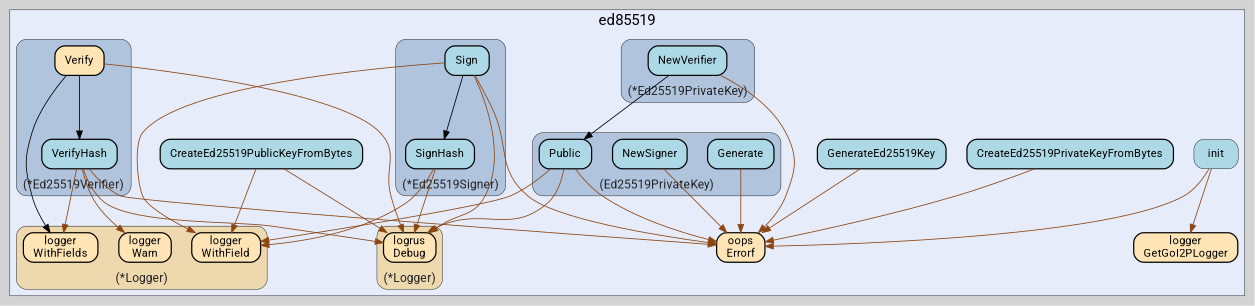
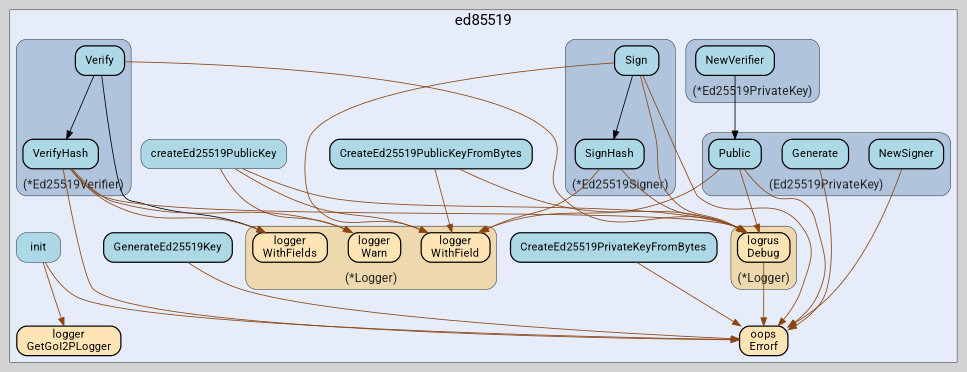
(79, 61) -> (100, 61)
(789, 140) -> (764, 295)
none -> (214, 154)
